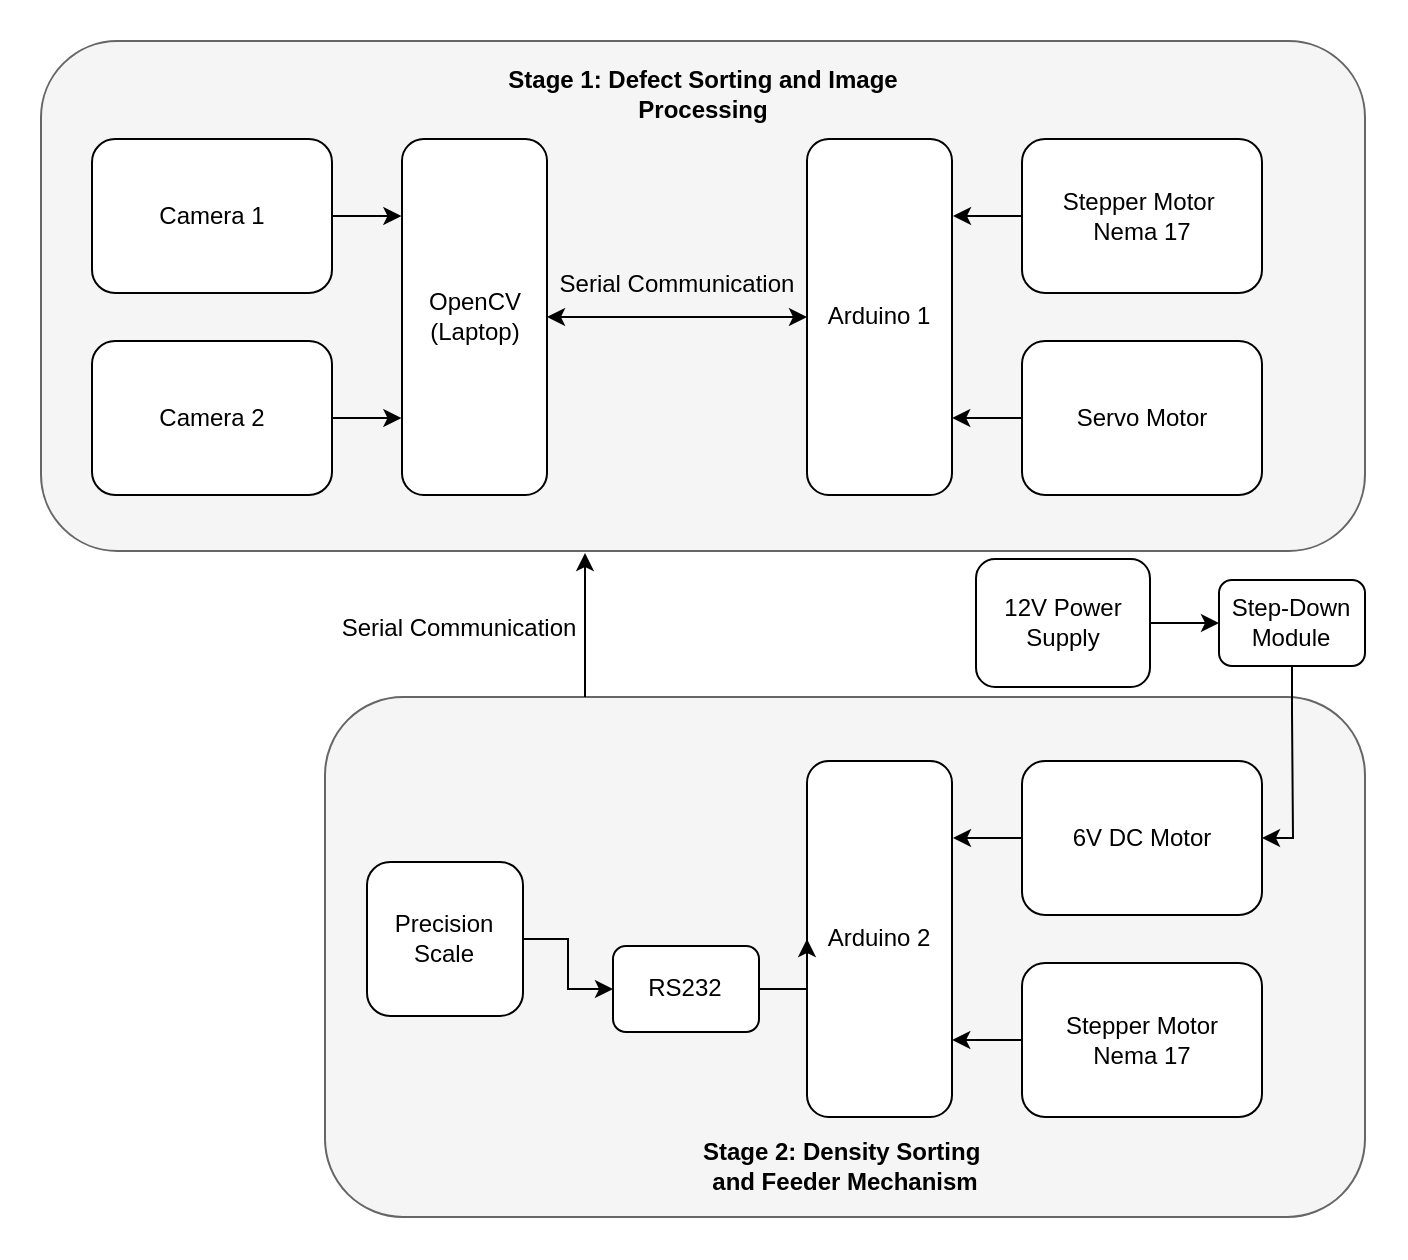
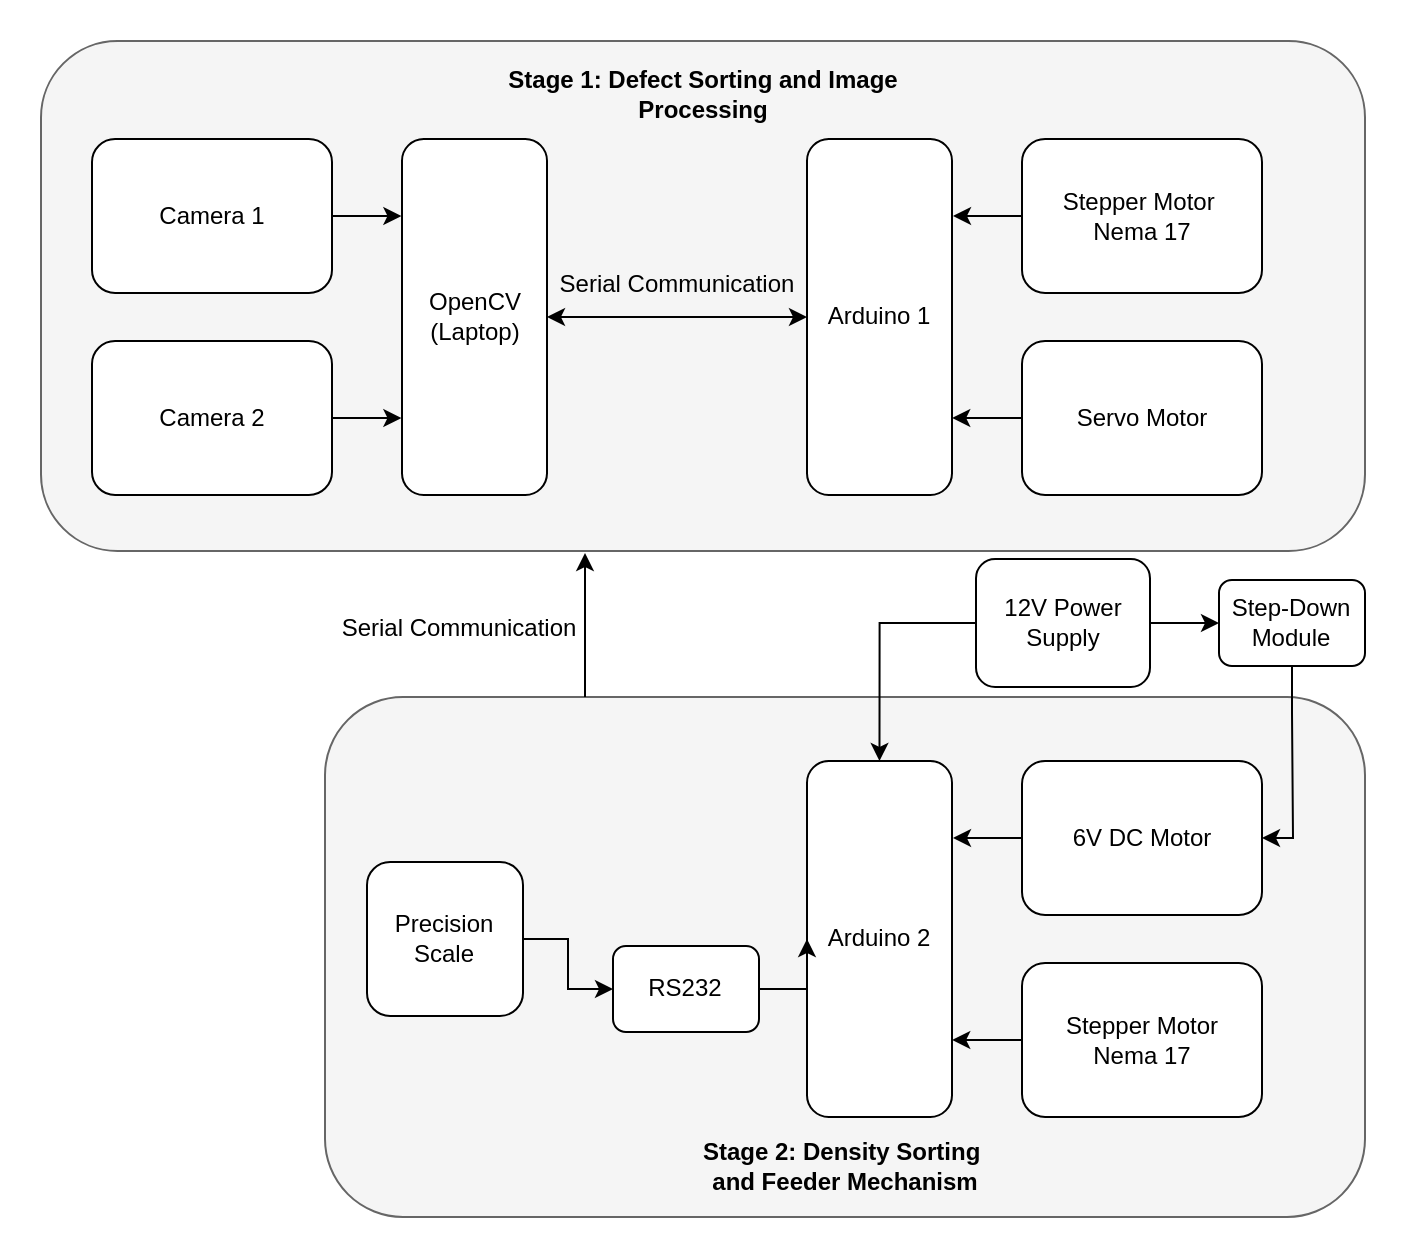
none -> (880, 637)
